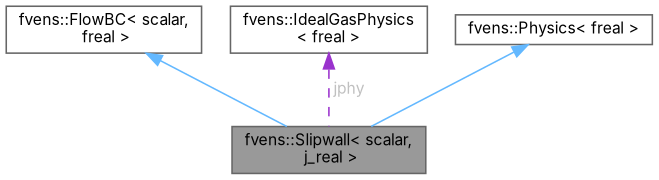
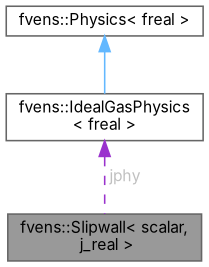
(104, 30) -> none
(443, 89) -> (105, 73)
